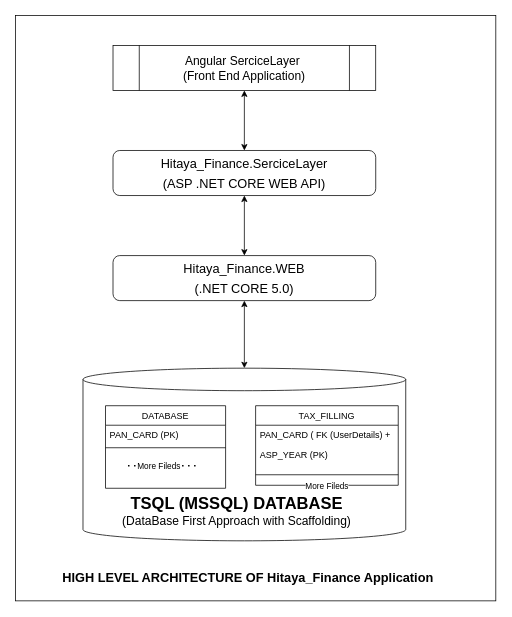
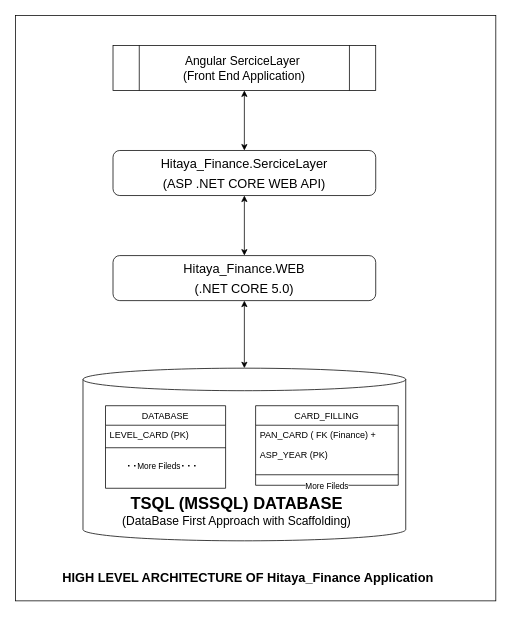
(326, 416) -> (326, 416)
(141, 435) -> (146, 435)
(326, 435) -> (317, 435)
